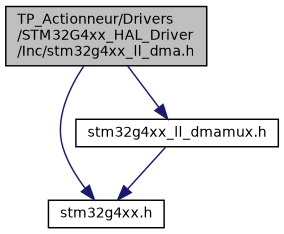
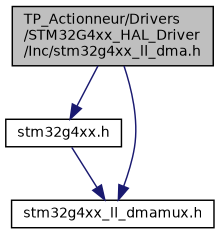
(147, 168) -> (84, 167)
